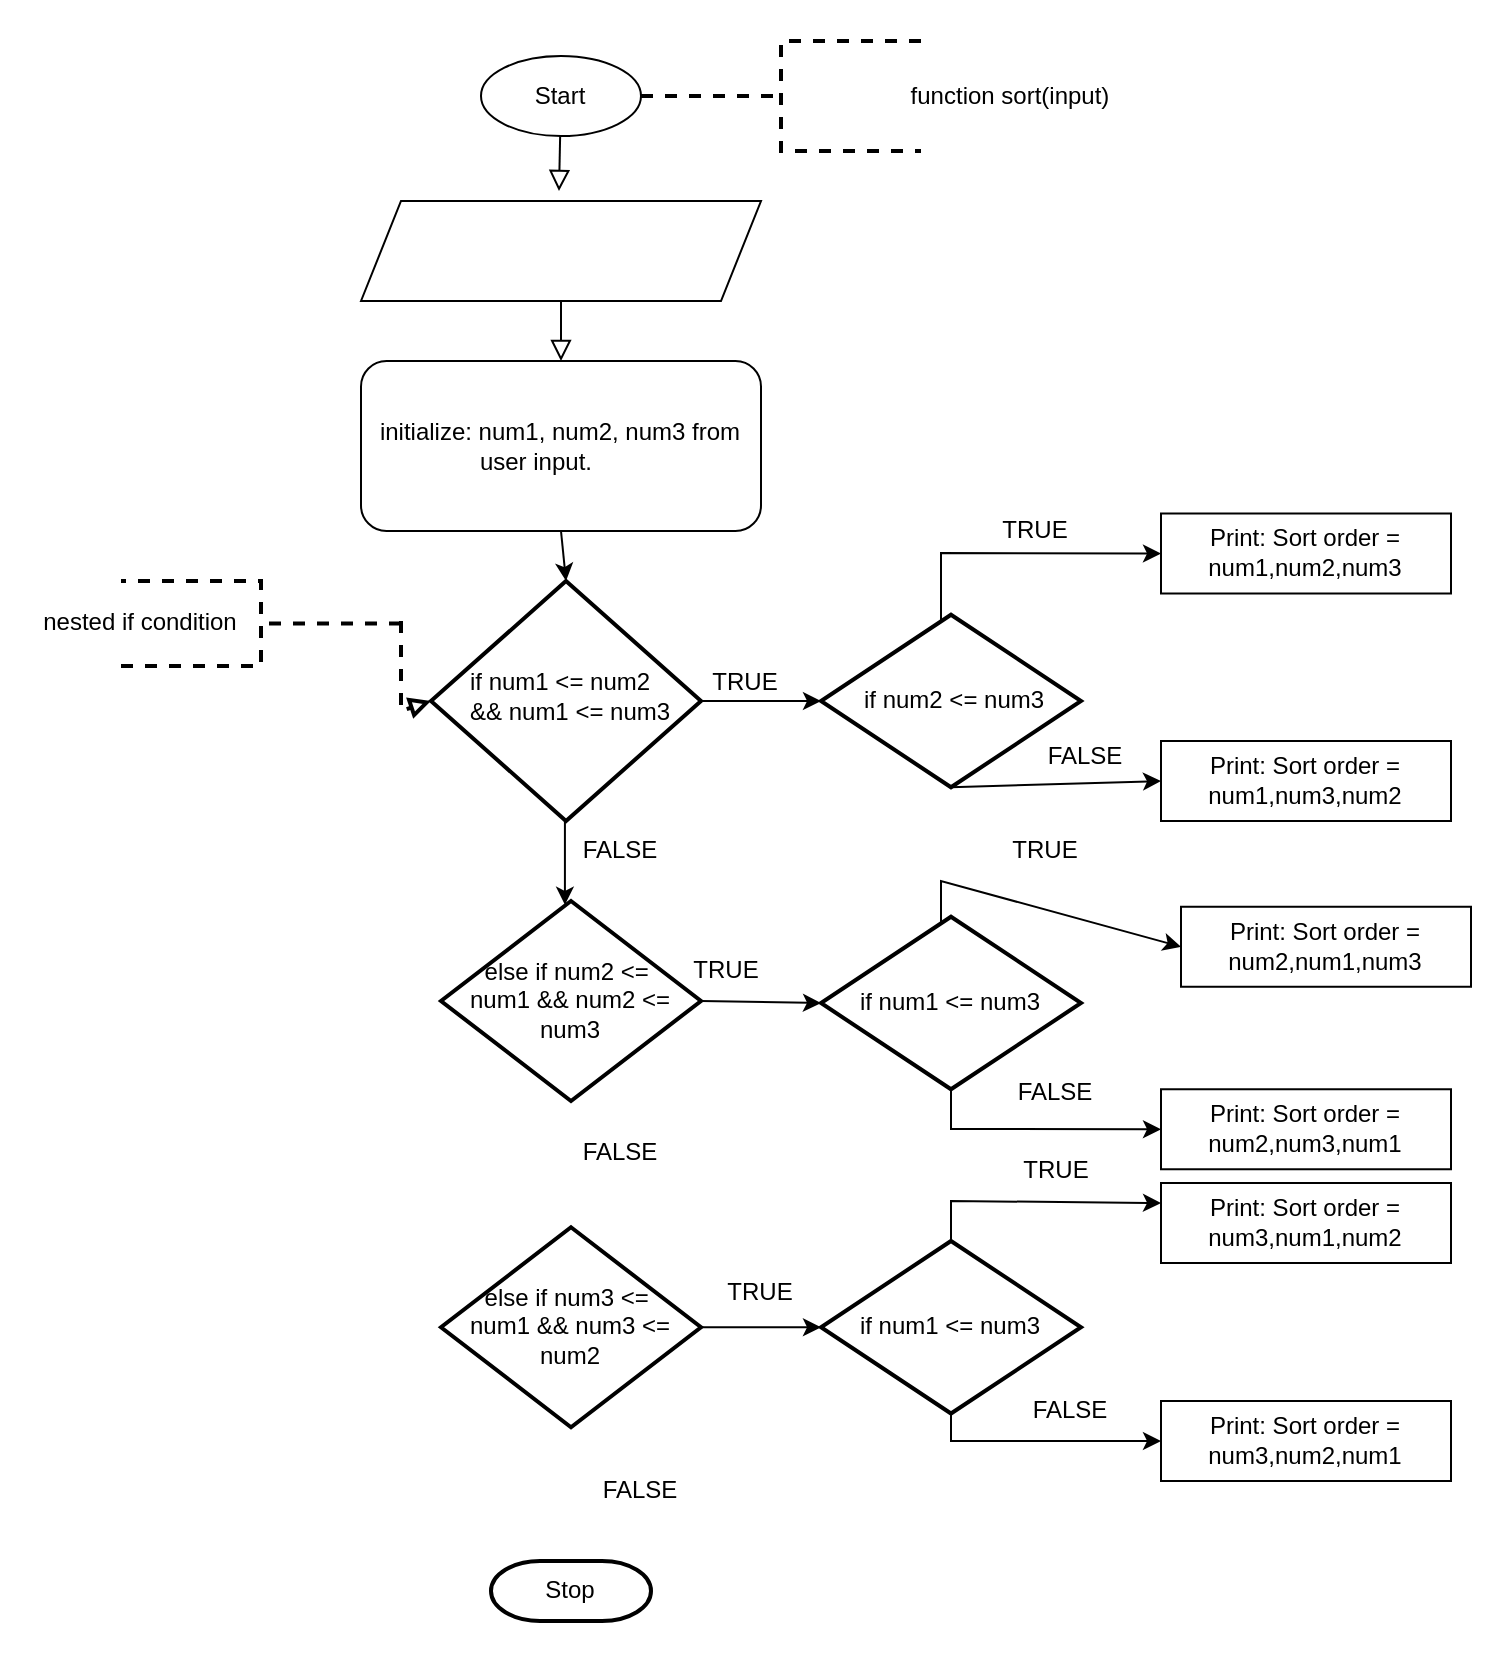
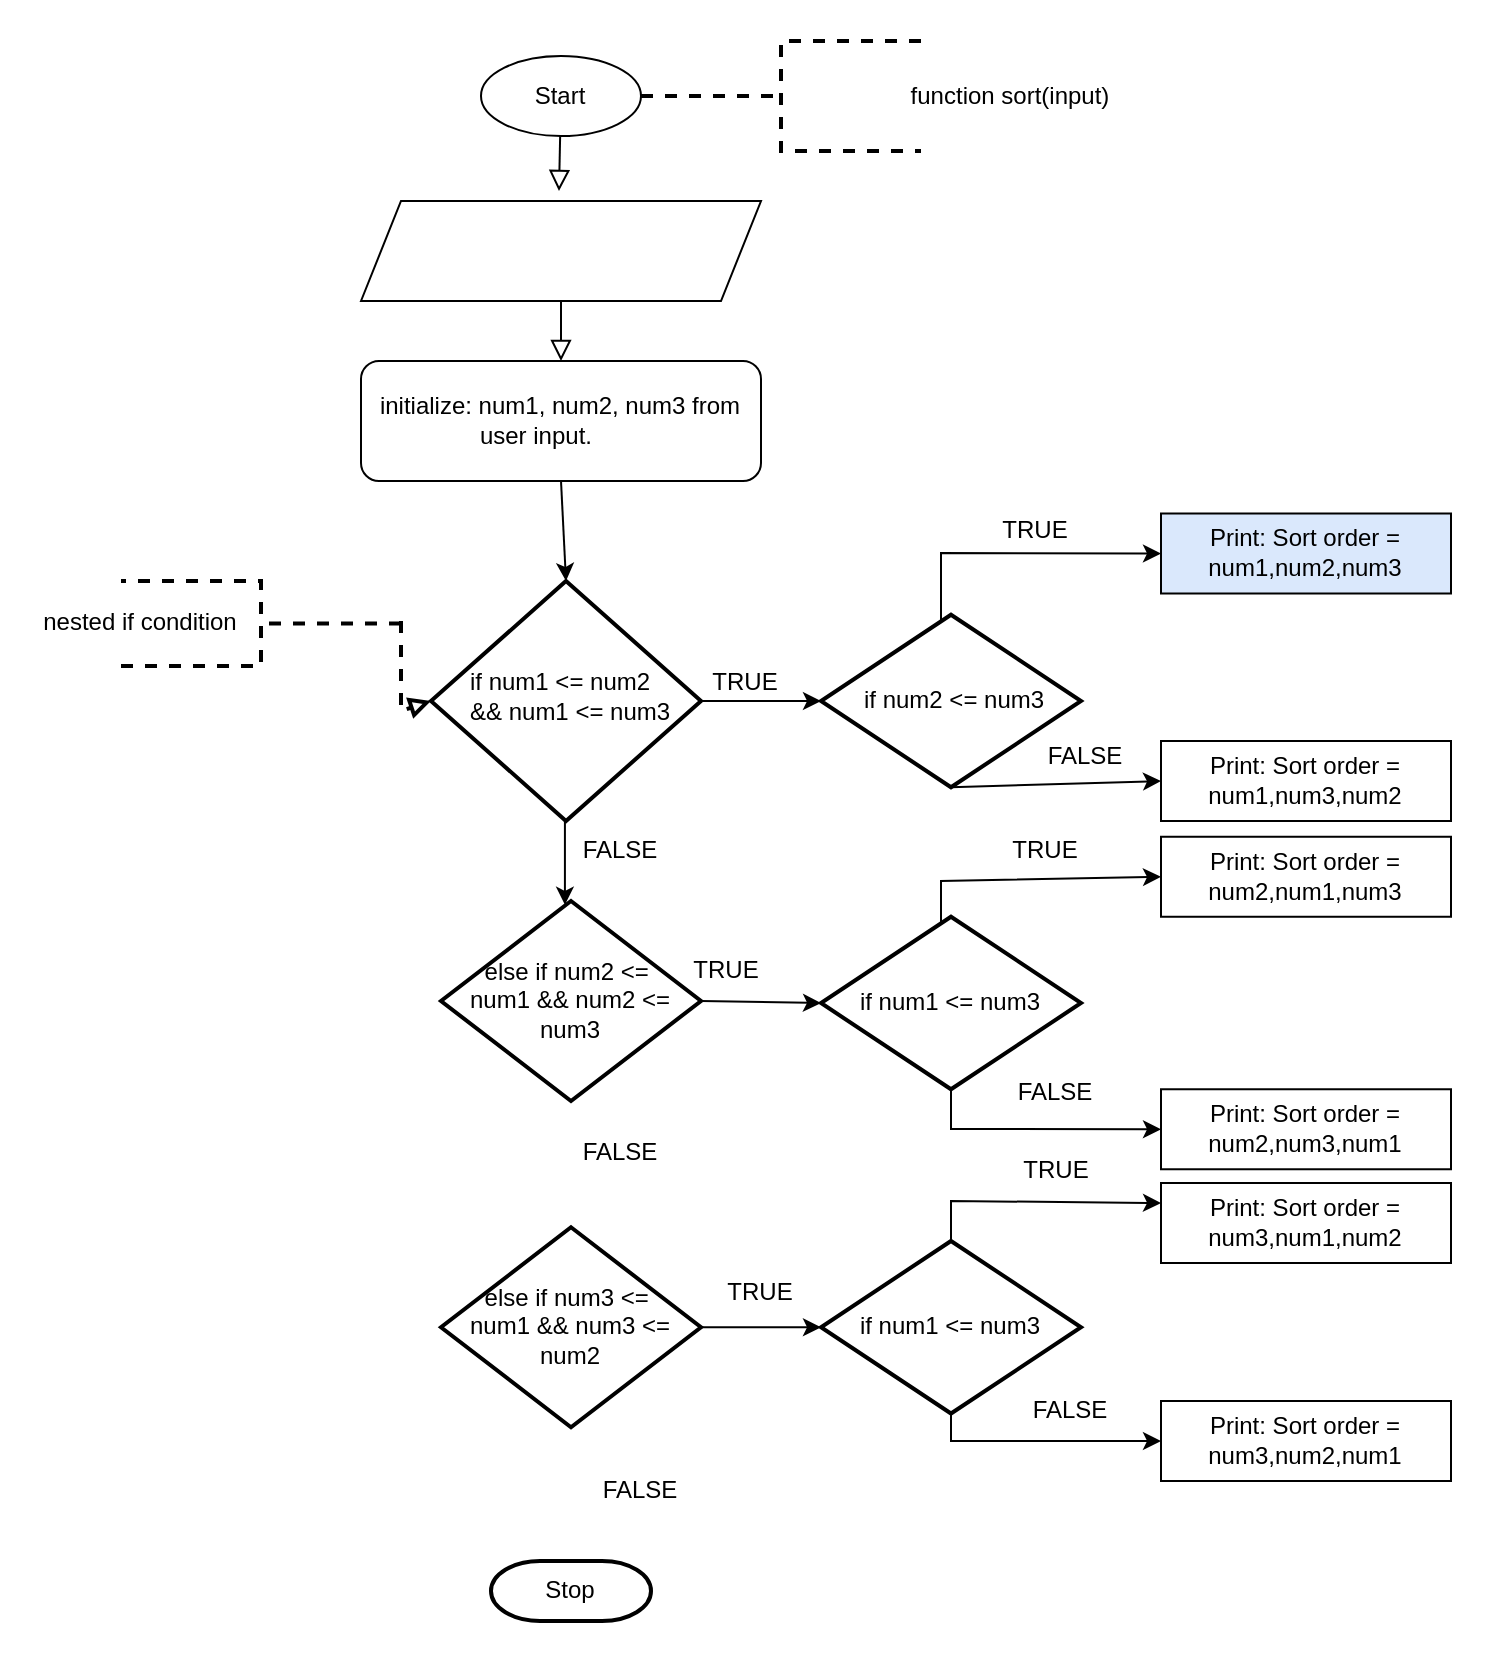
(561, 446) -> (561, 421)
(1306, 554) -> (1306, 554)
(1326, 947) -> (1306, 877)
